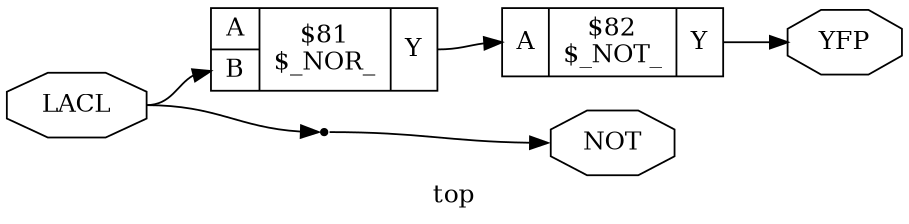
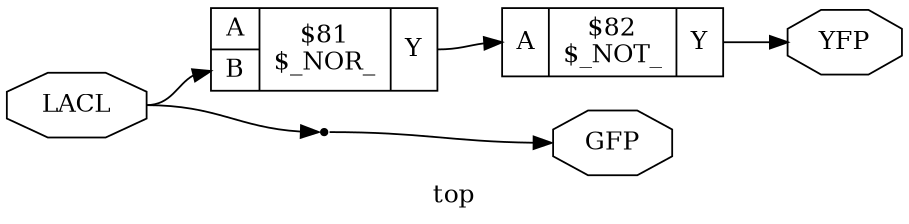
(613, 143) -> (613, 143)
